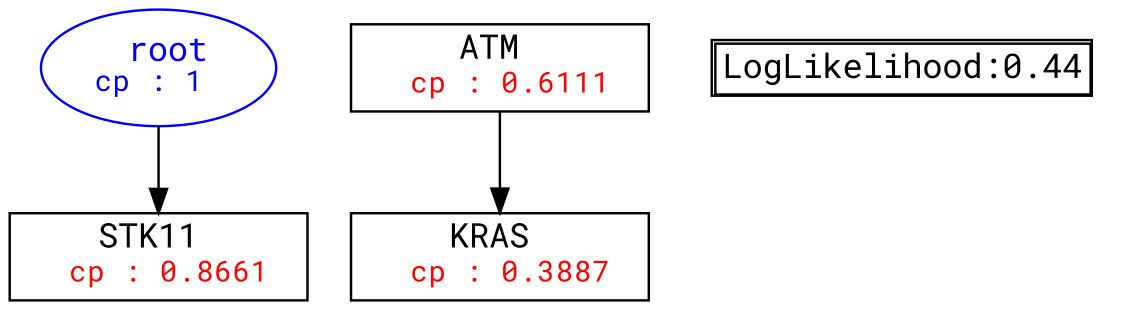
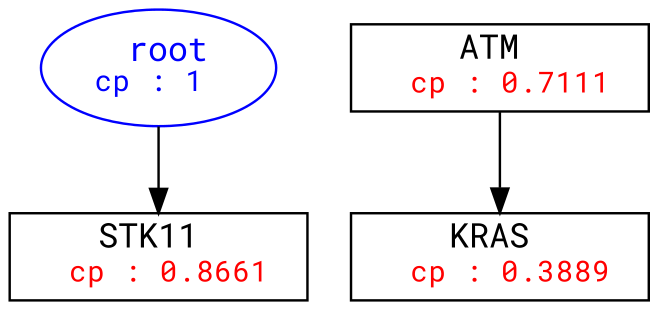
(902, 68) -> none
(511, 84) -> (511, 84)
(511, 273) -> (511, 273)
